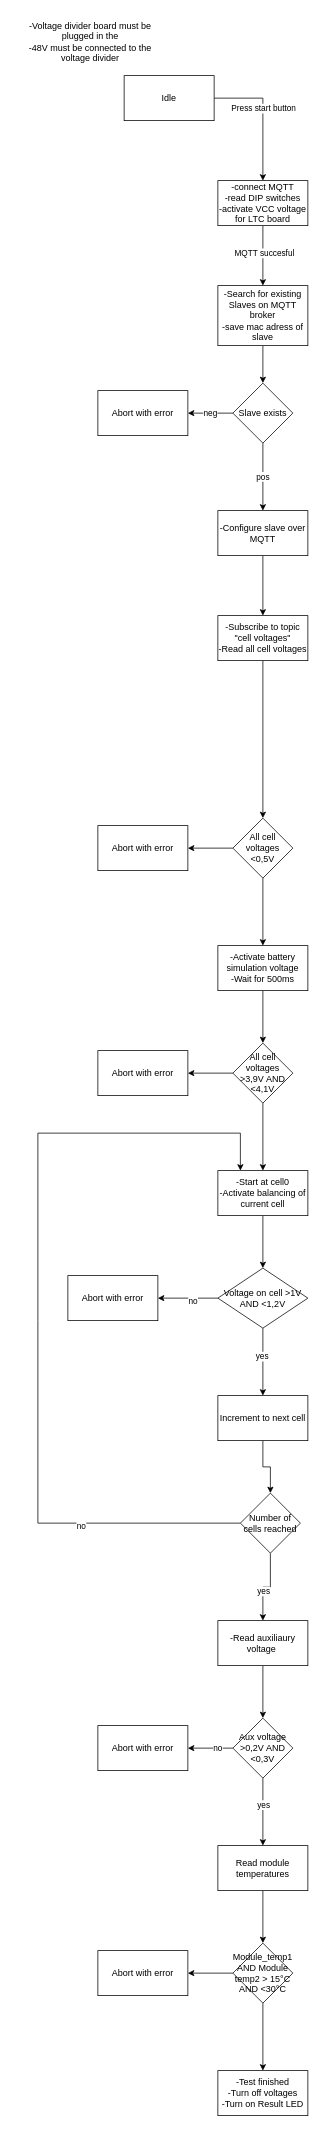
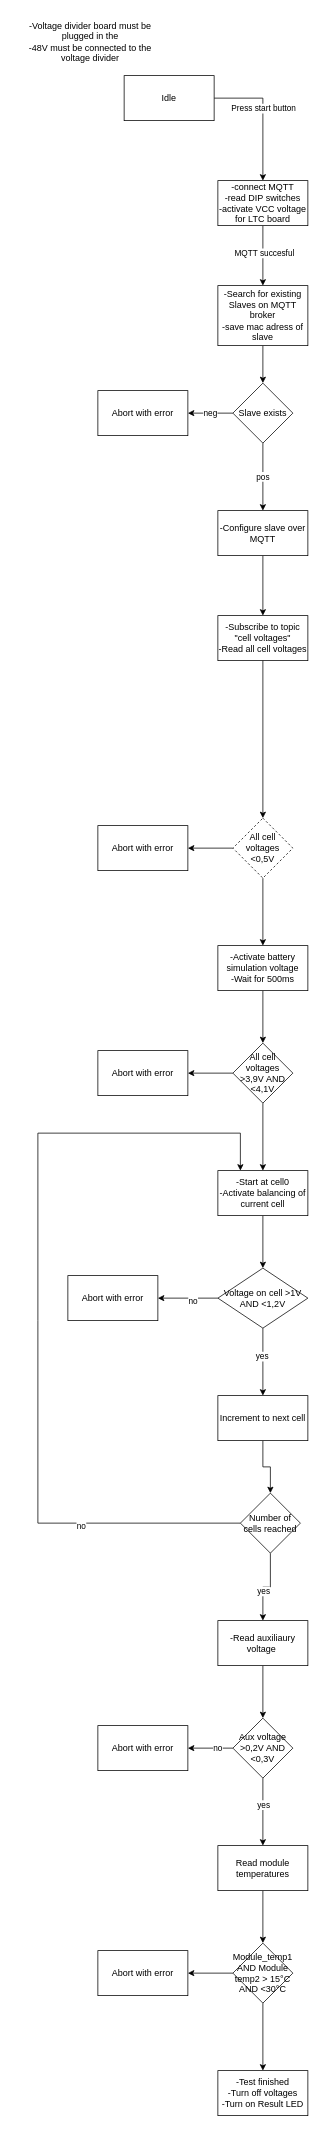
(263, 848) -> (263, 848)
